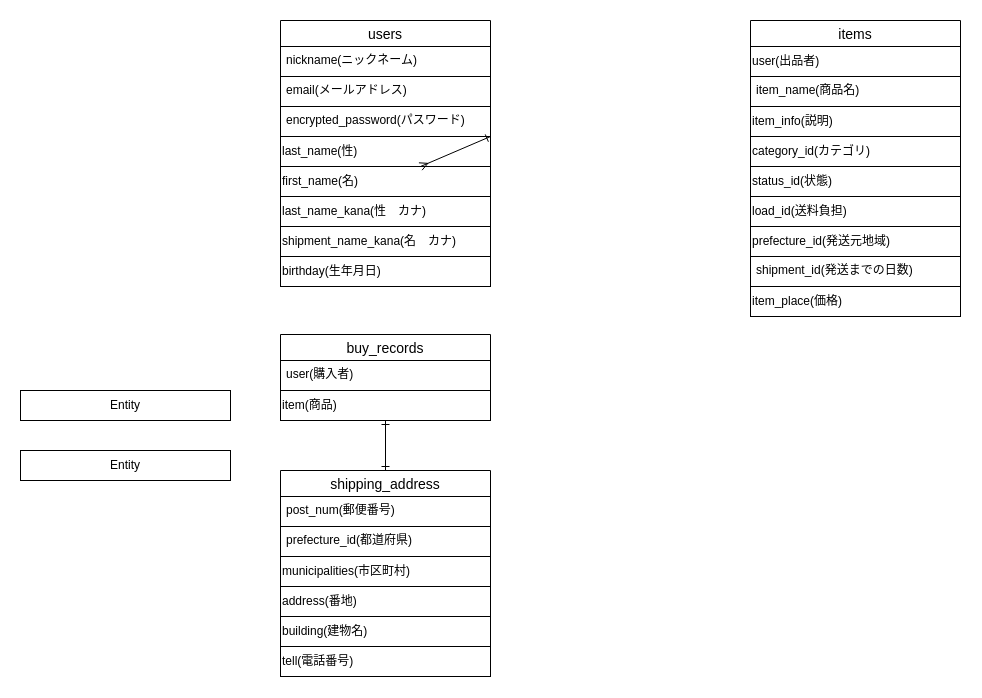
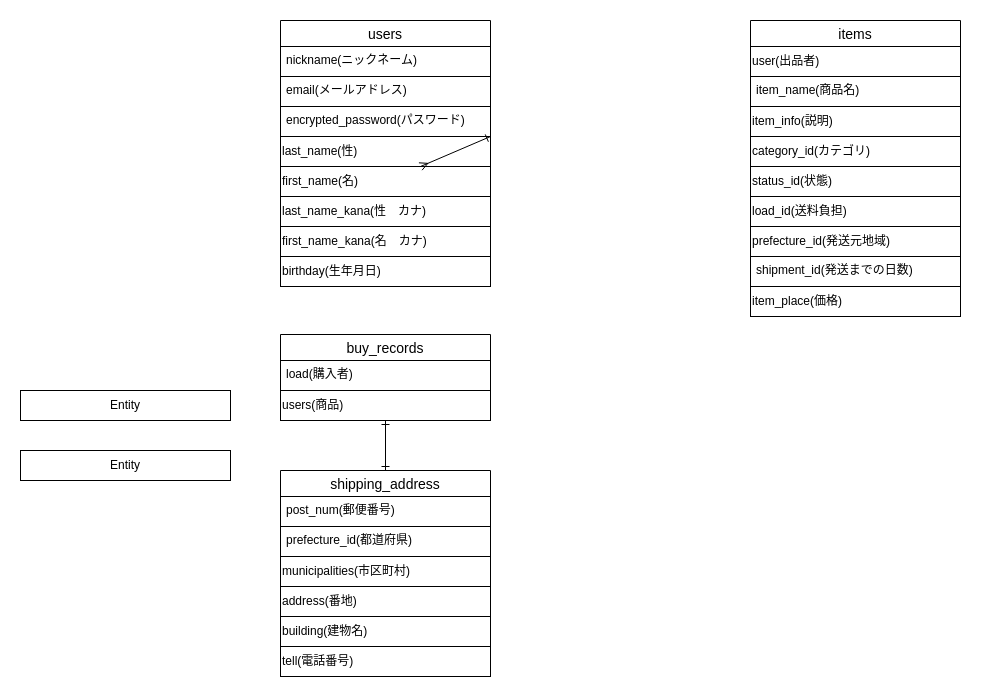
(372, 242) -> (362, 242)
(324, 374) -> (323, 374)
(313, 406) -> (318, 406)
